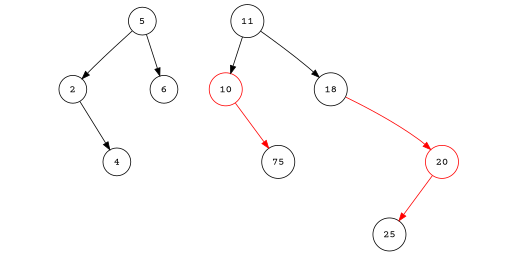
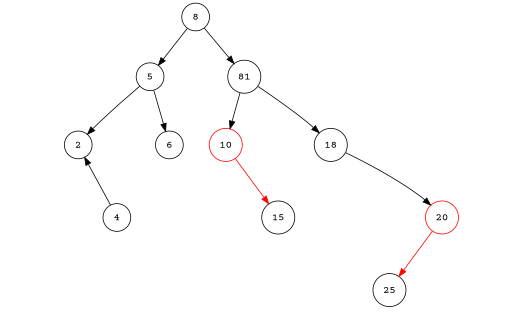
none -> (196, 17)
(247, 21) -> (244, 77)
(387, 119) -> (387, 174)
(93, 122) -> (99, 185)
(278, 162) -> (278, 217)
